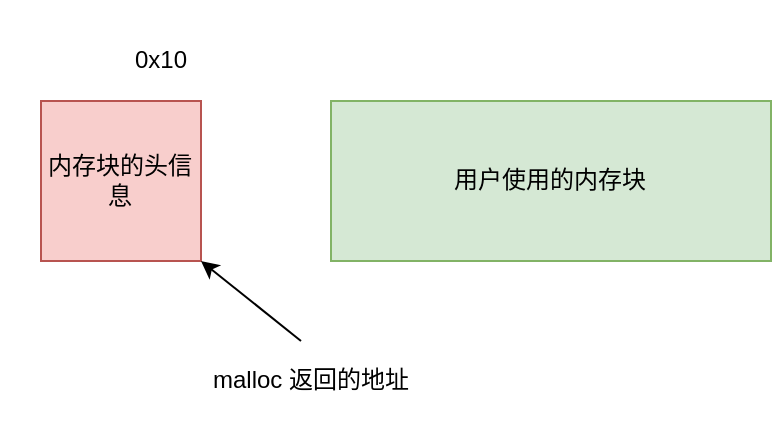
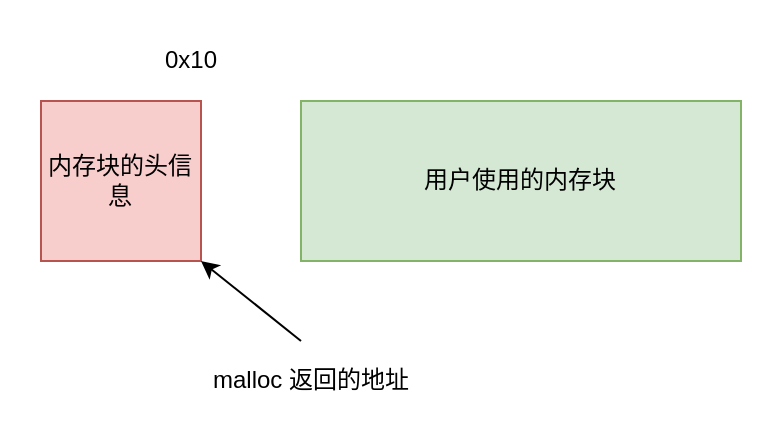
(161, 61) -> (191, 61)
(551, 181) -> (521, 181)
